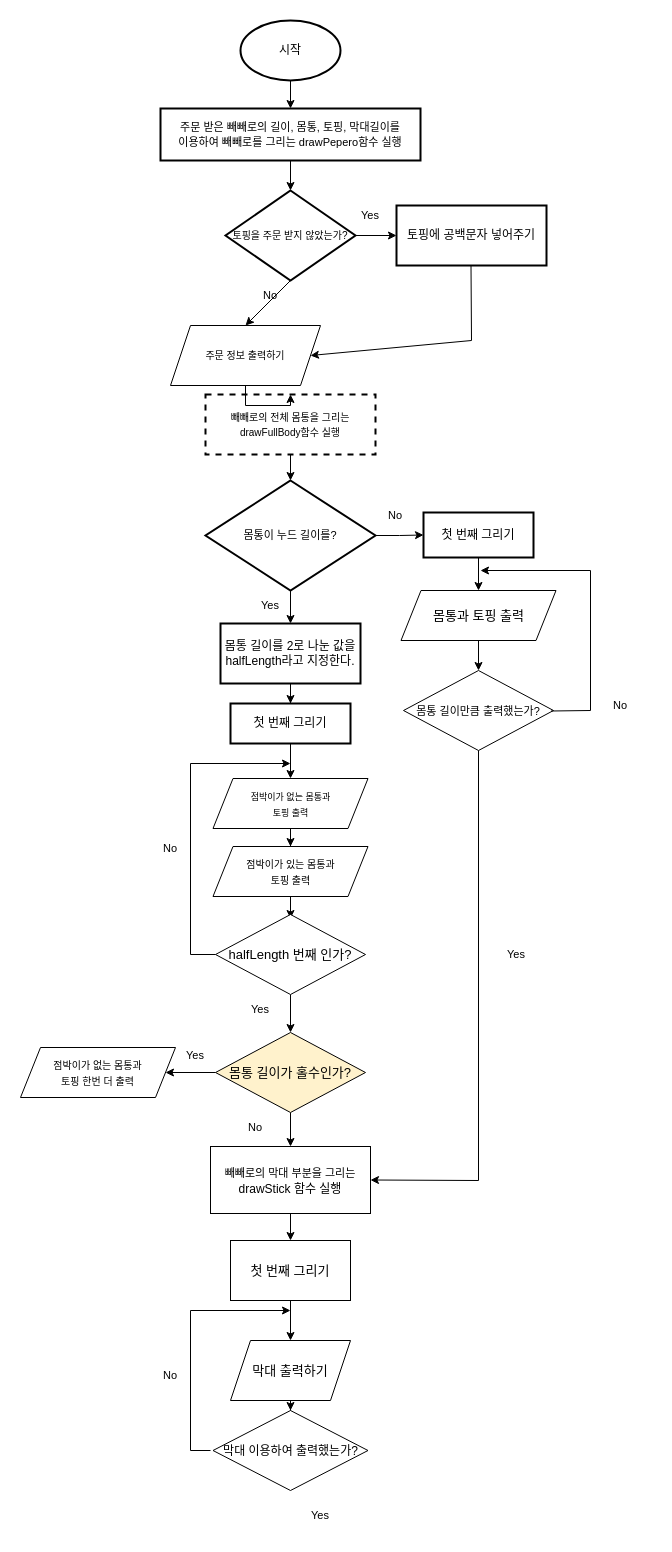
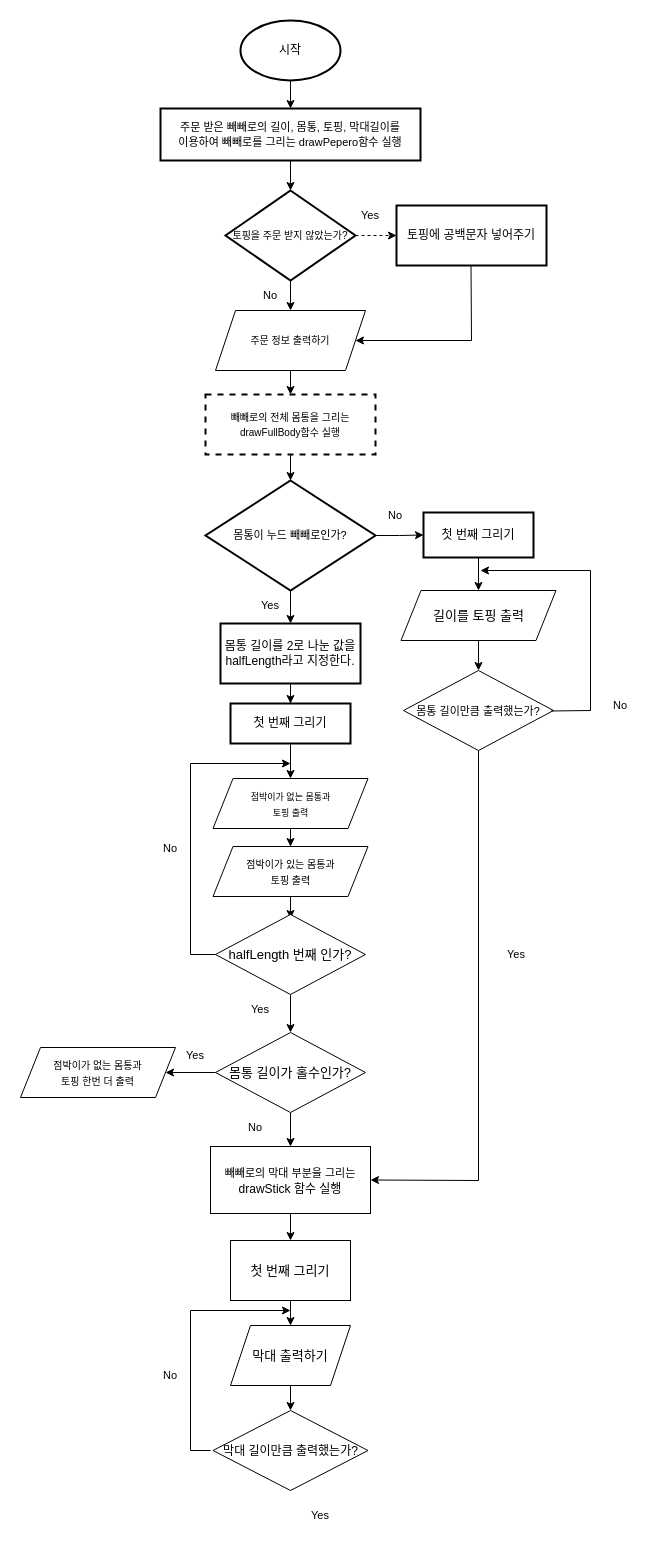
(373, 236) -> (373, 236)
(246, 356) -> (291, 341)
(291, 536) -> (291, 536)
(479, 616) -> (479, 616)
(291, 1073) -> (291, 1073)
(291, 1371) -> (291, 1356)
(291, 1451) -> (291, 1451)
